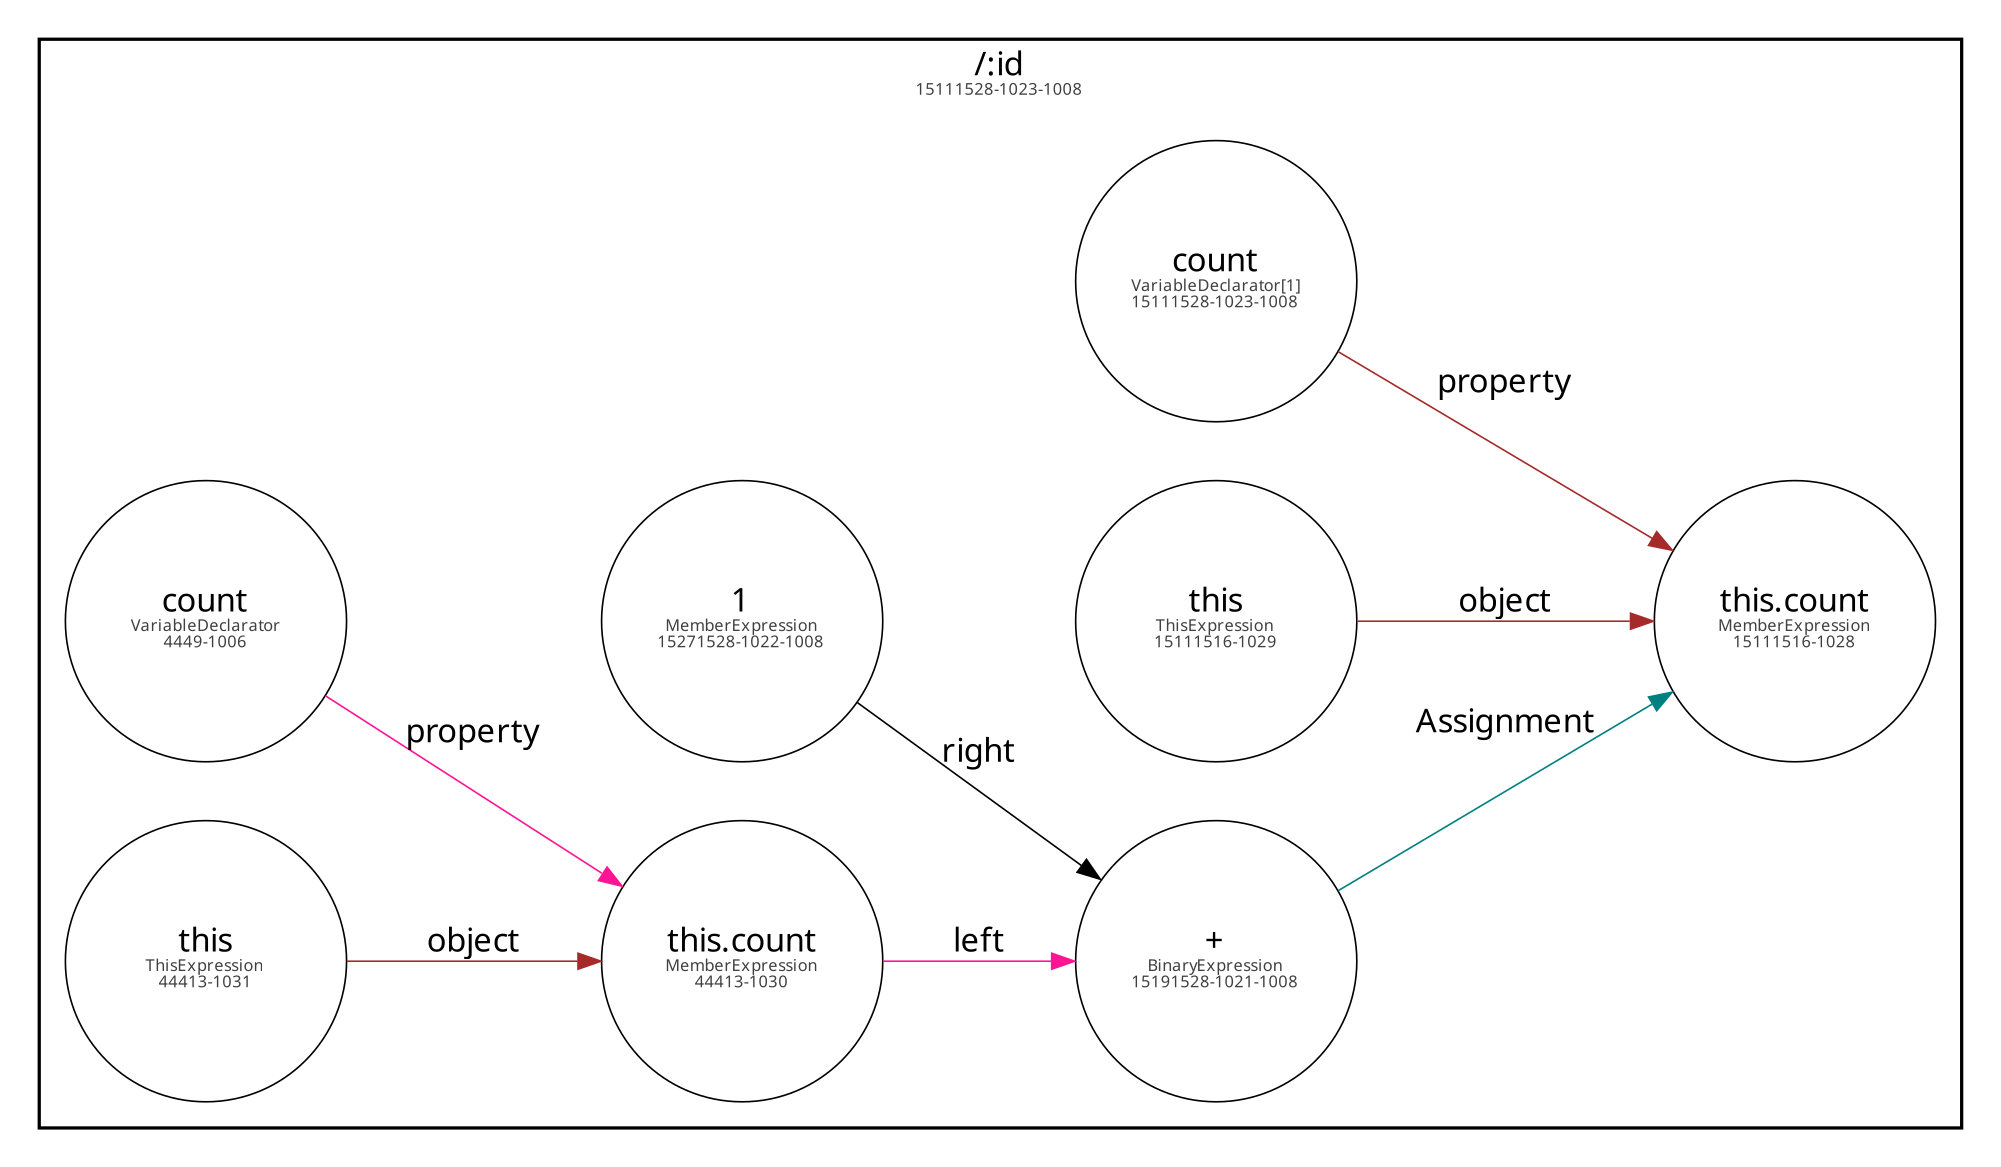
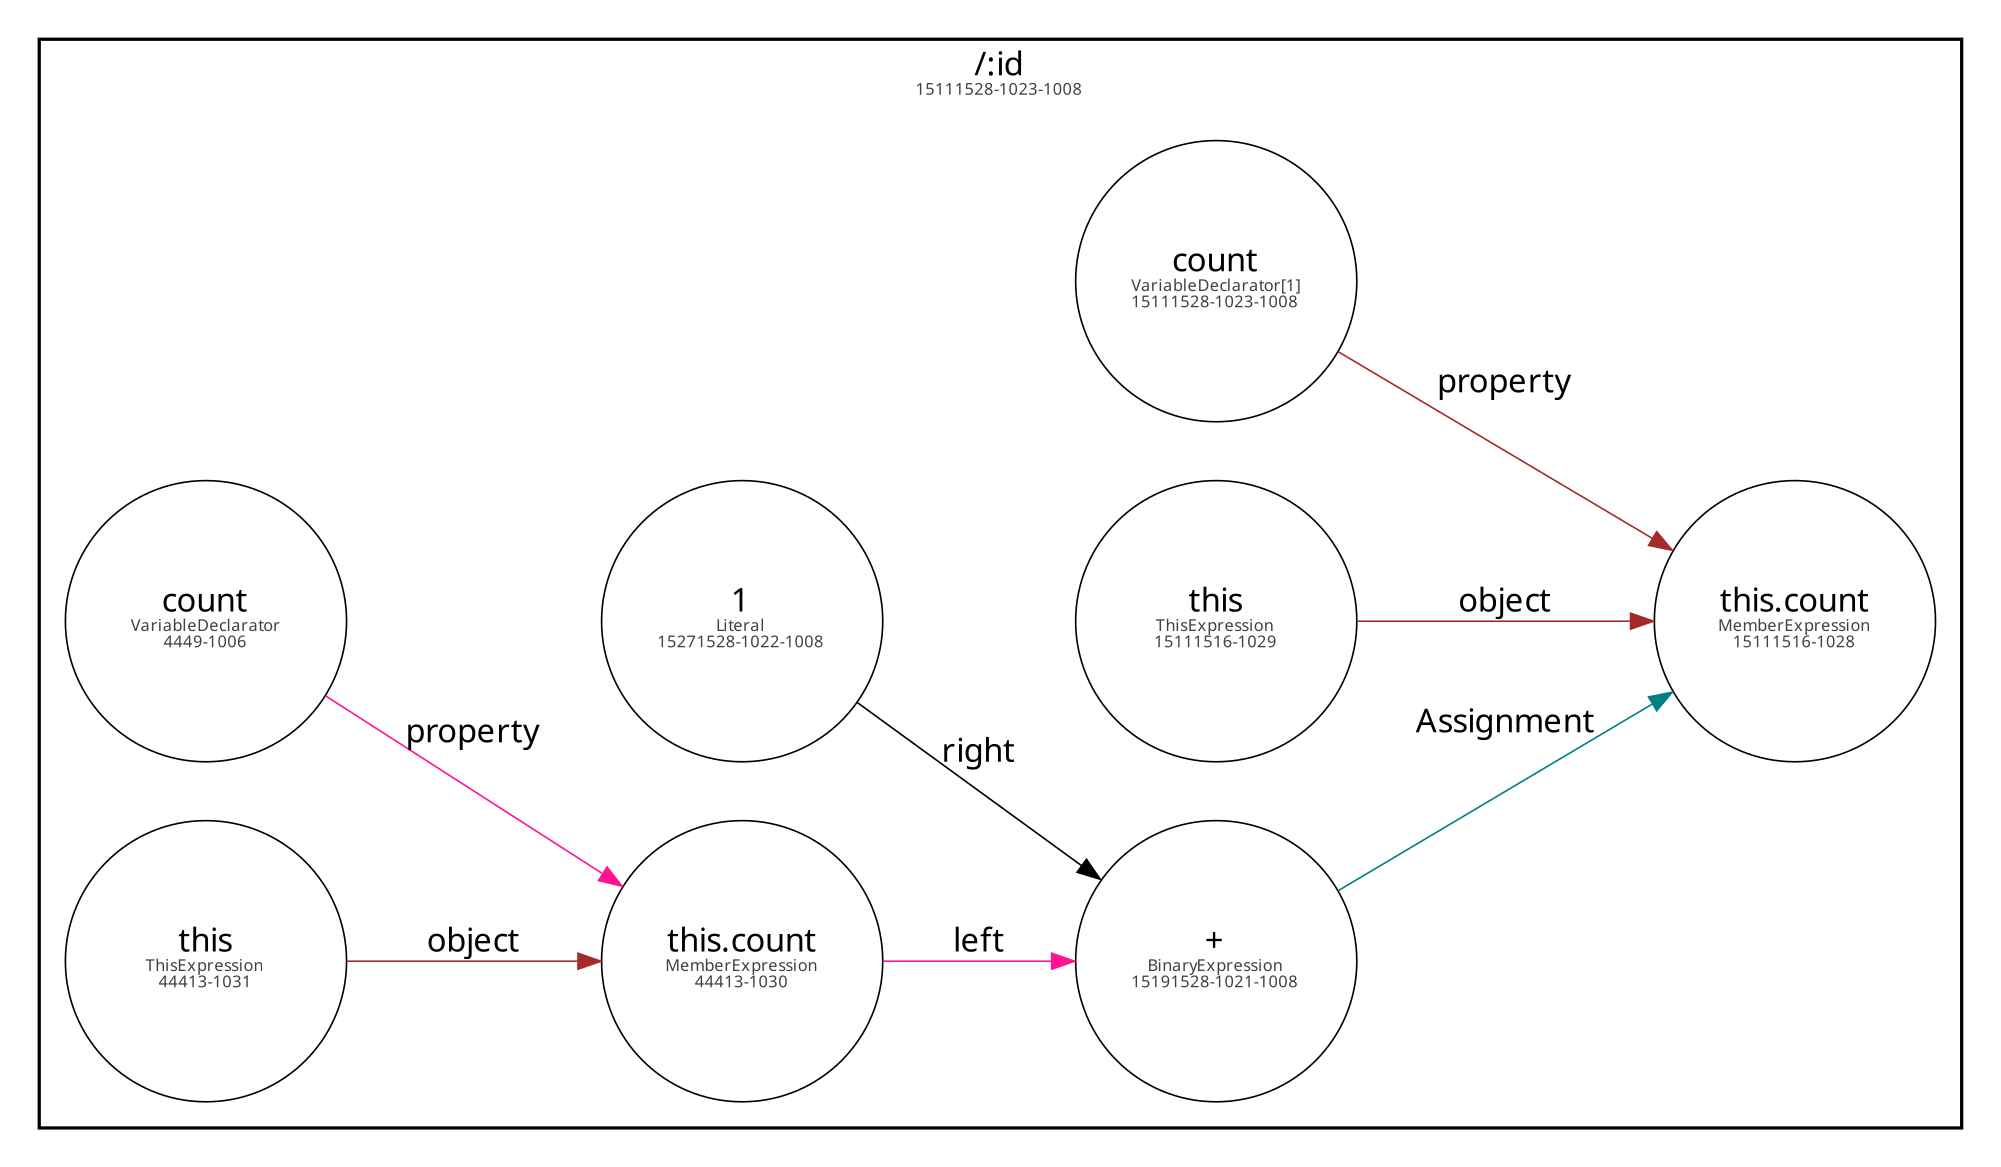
(742, 626) -> (742, 626)
